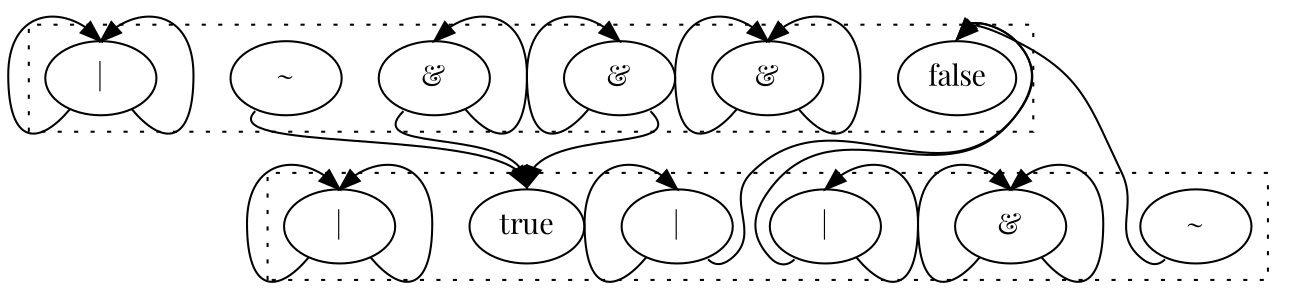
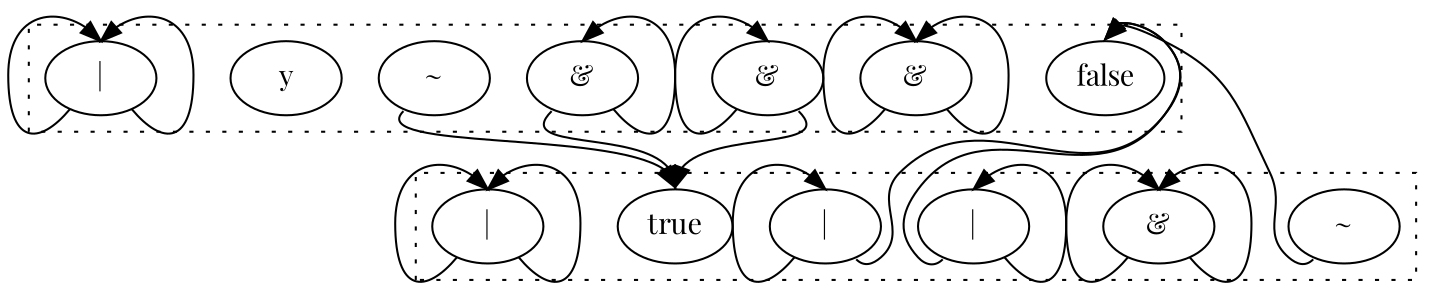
none -> (286, 78)
